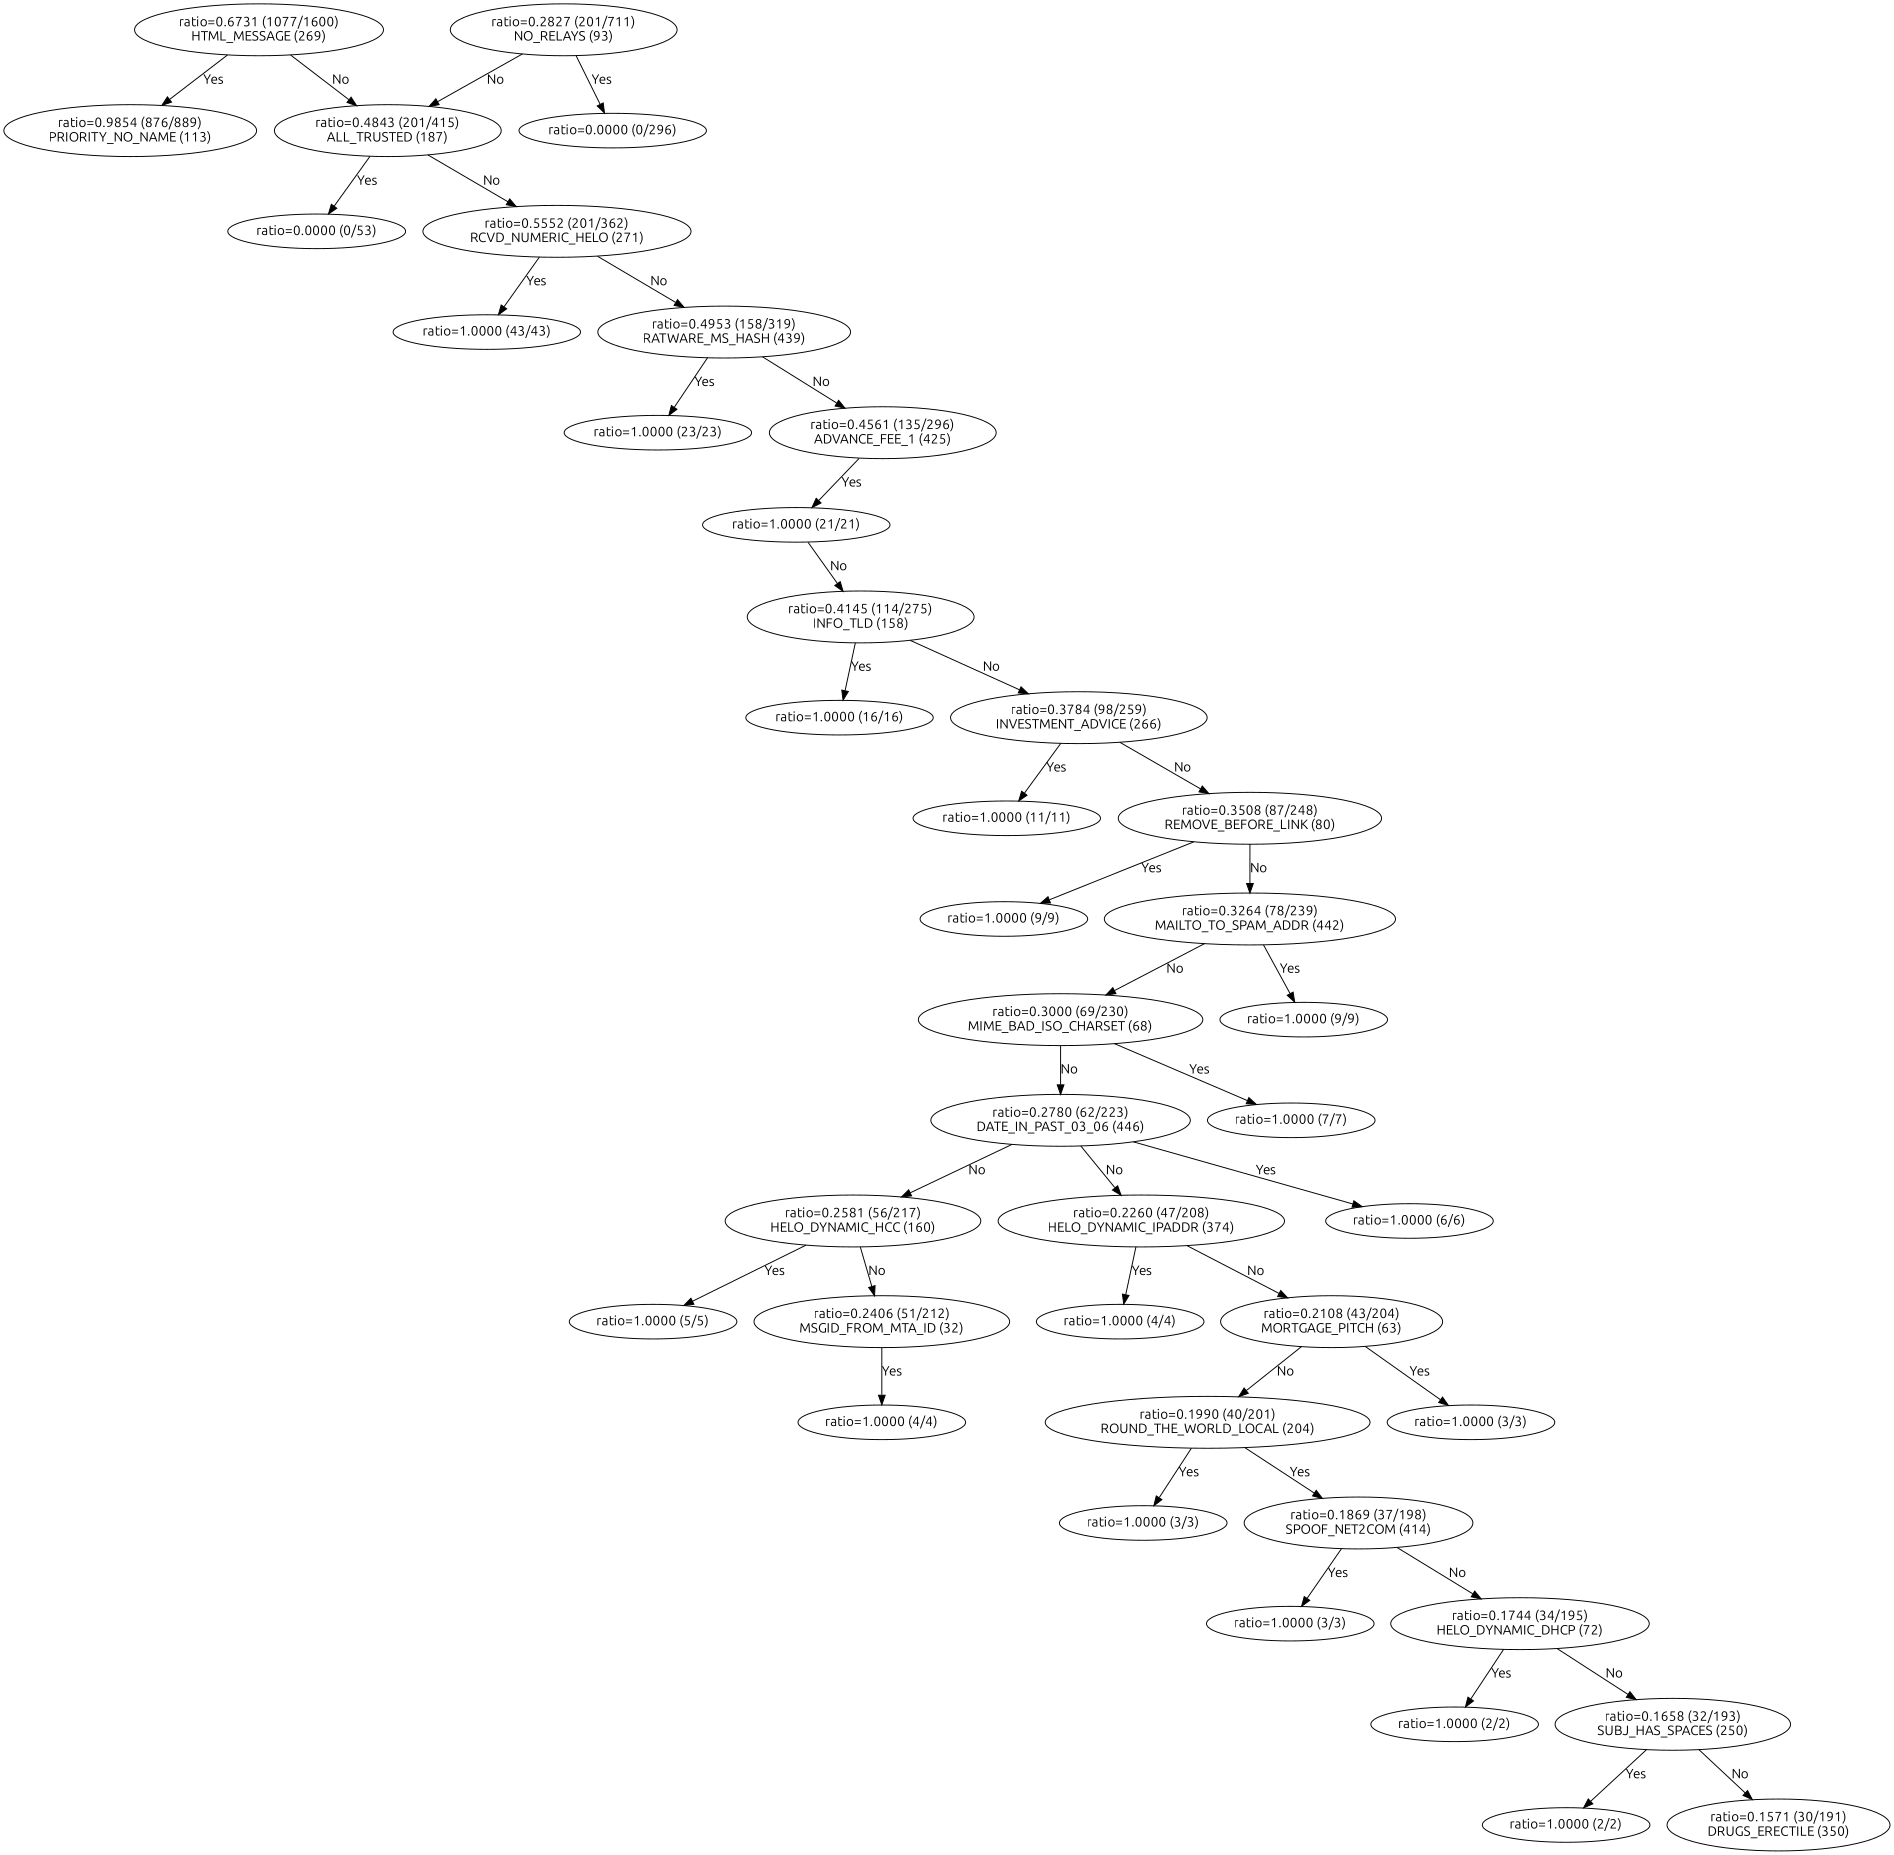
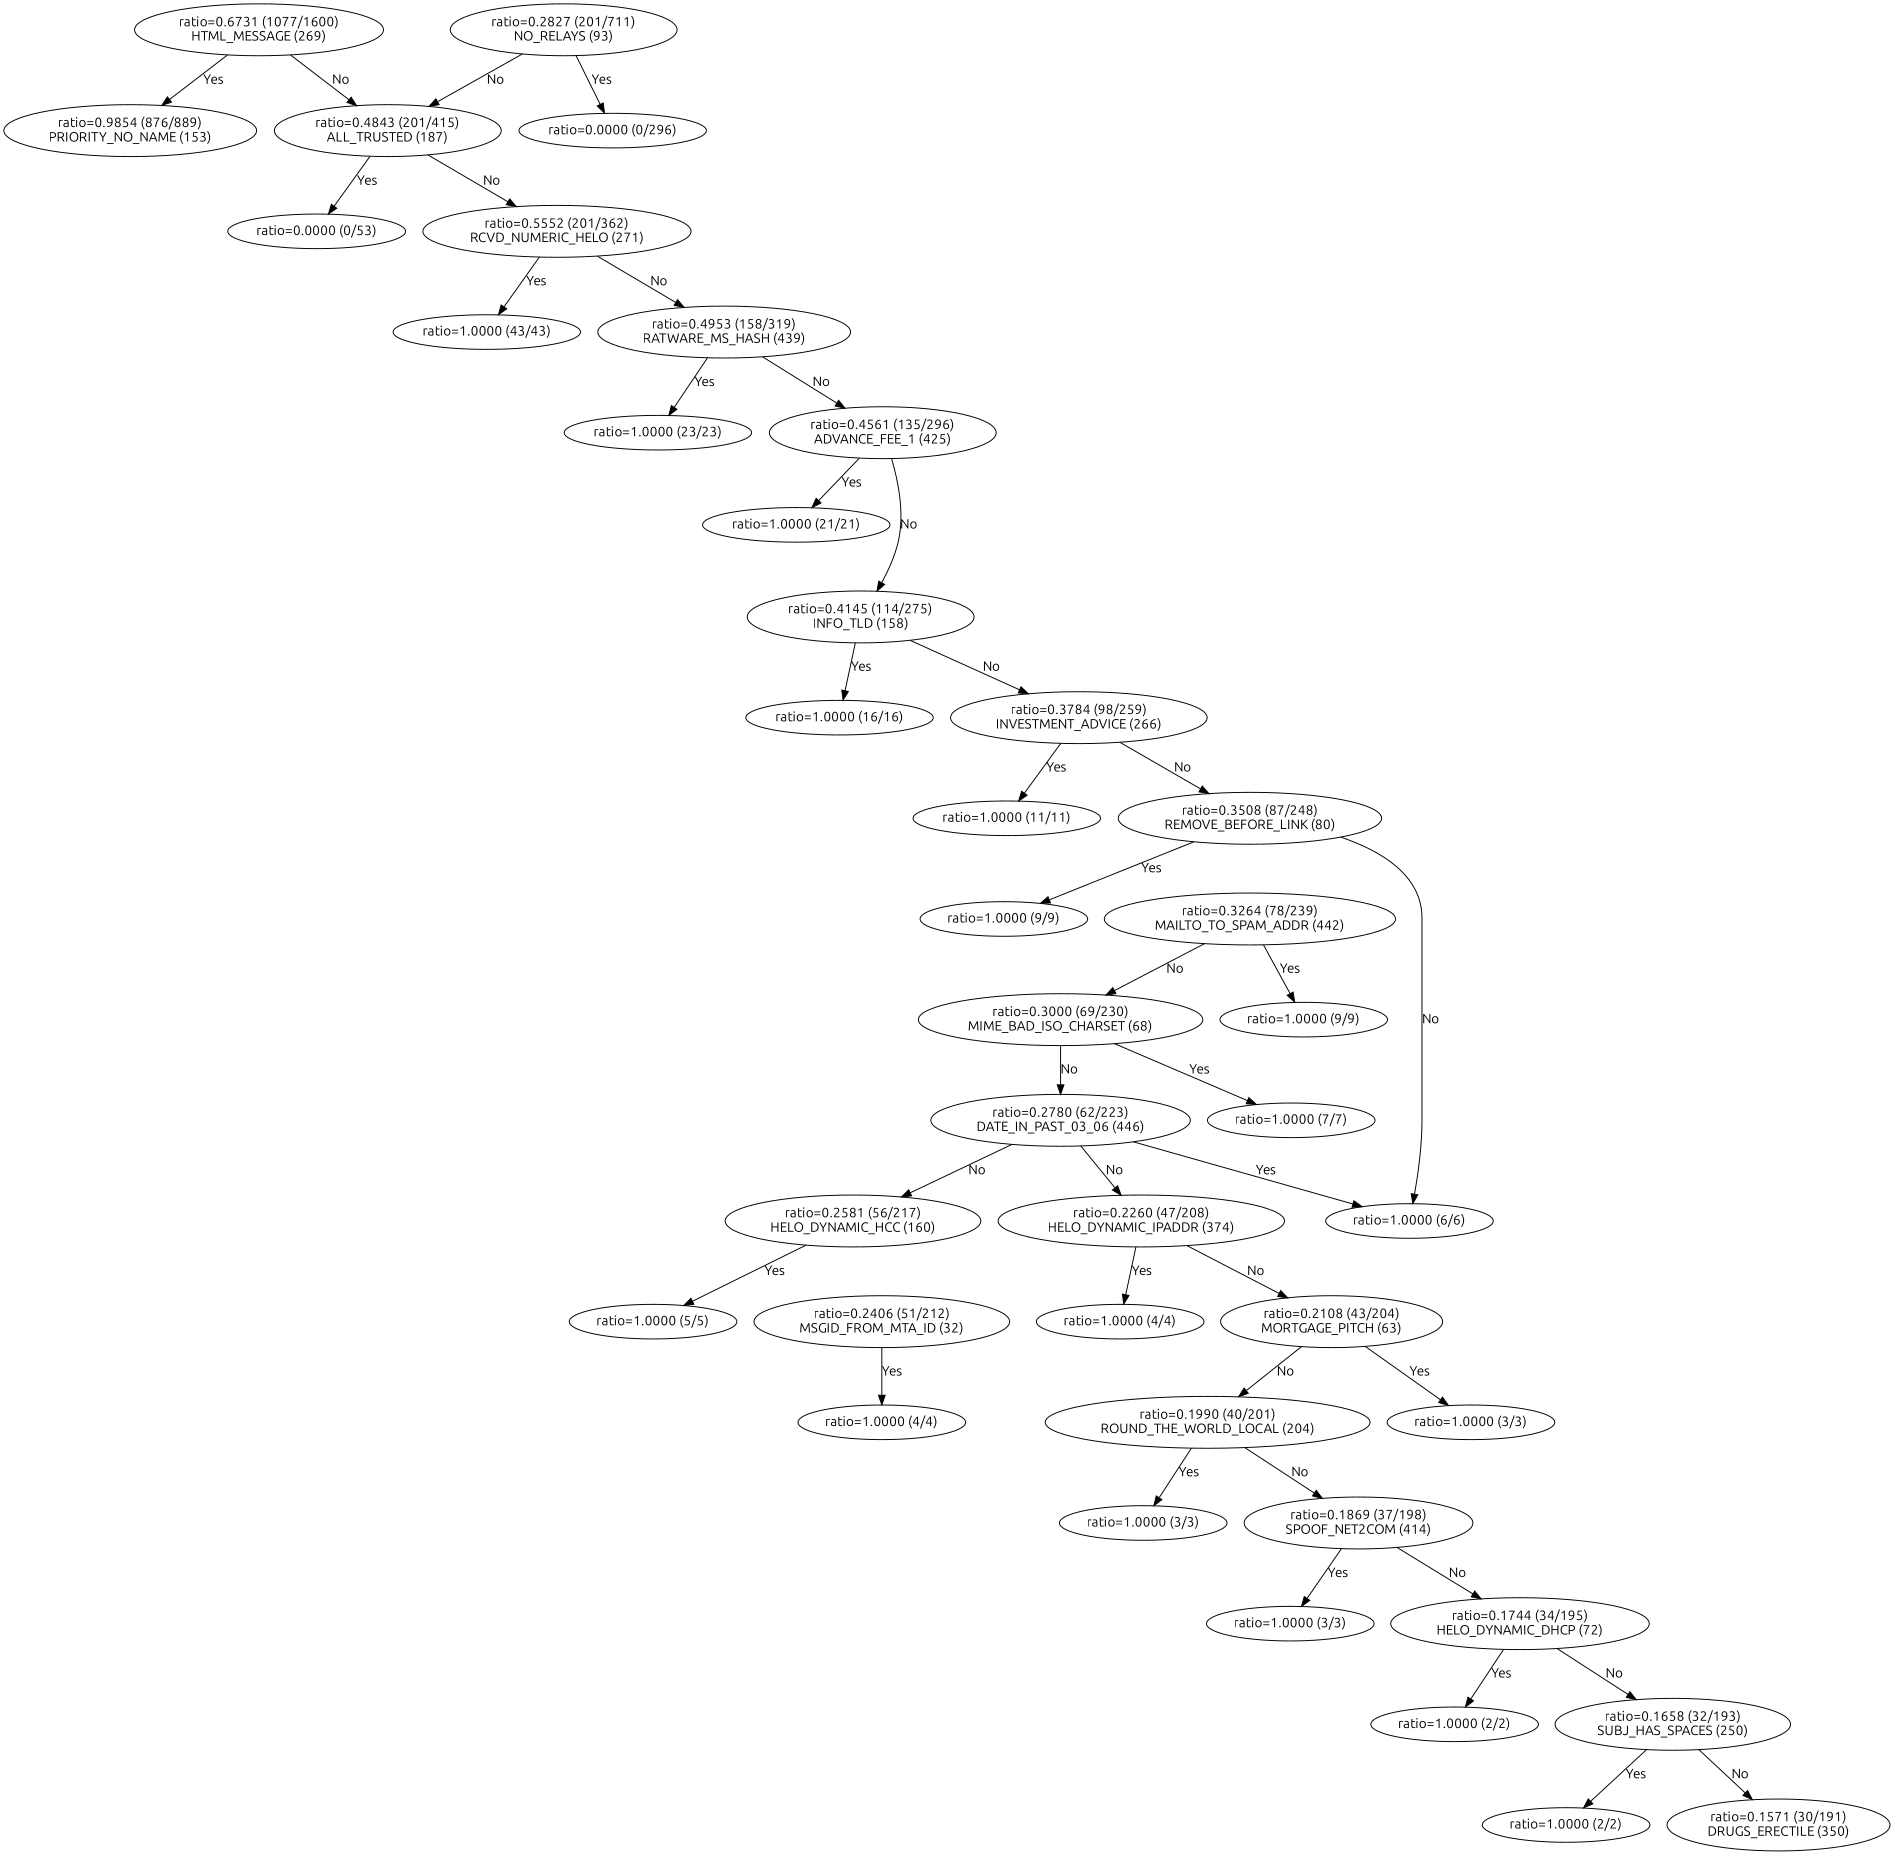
(130, 131) -> (130, 131)
(823, 563) -> (901, 522)
(1250, 864) -> (1422, 995)
(866, 1267) -> none
(1300, 1473) -> (1300, 1473)
